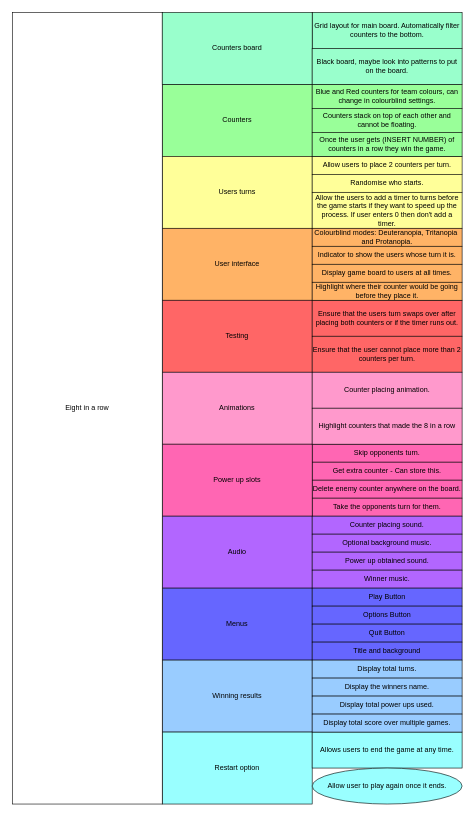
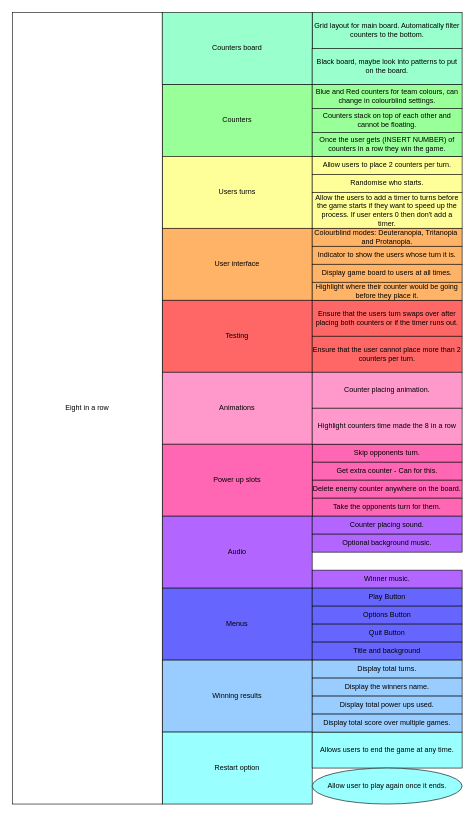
(387, 426) -> (387, 426)
(387, 471) -> (387, 471)
(387, 561) -> none
